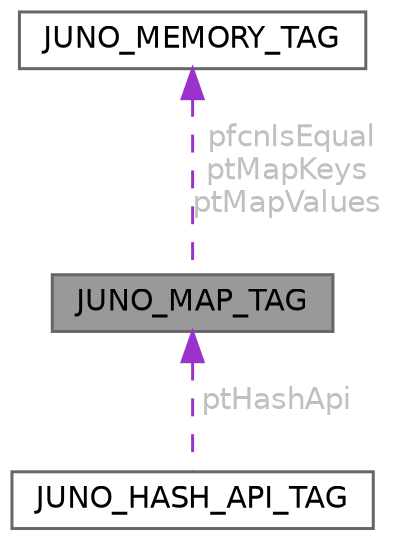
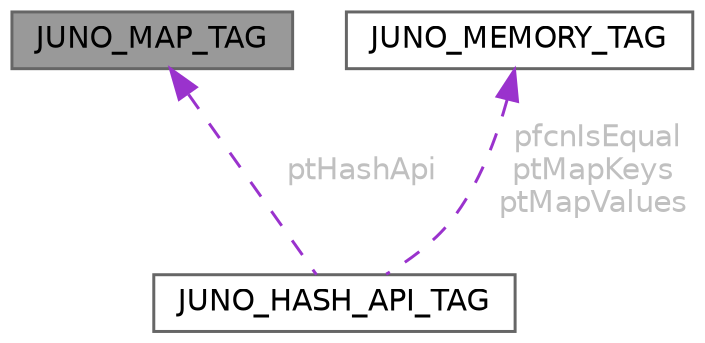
(193, 187) -> (465, 200)
